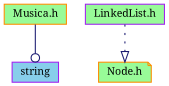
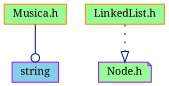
(125, 14) -> (125, 14)
(125, 72) -> (125, 72)
